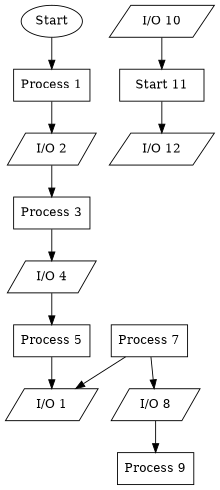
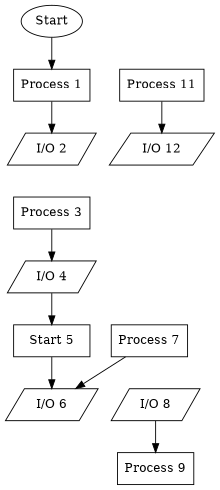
(162, 21) -> none
(162, 85) -> (162, 85)
(52, 177) -> none
(52, 341) -> (52, 341)
(152, 368) -> none
(52, 405) -> (52, 405)
